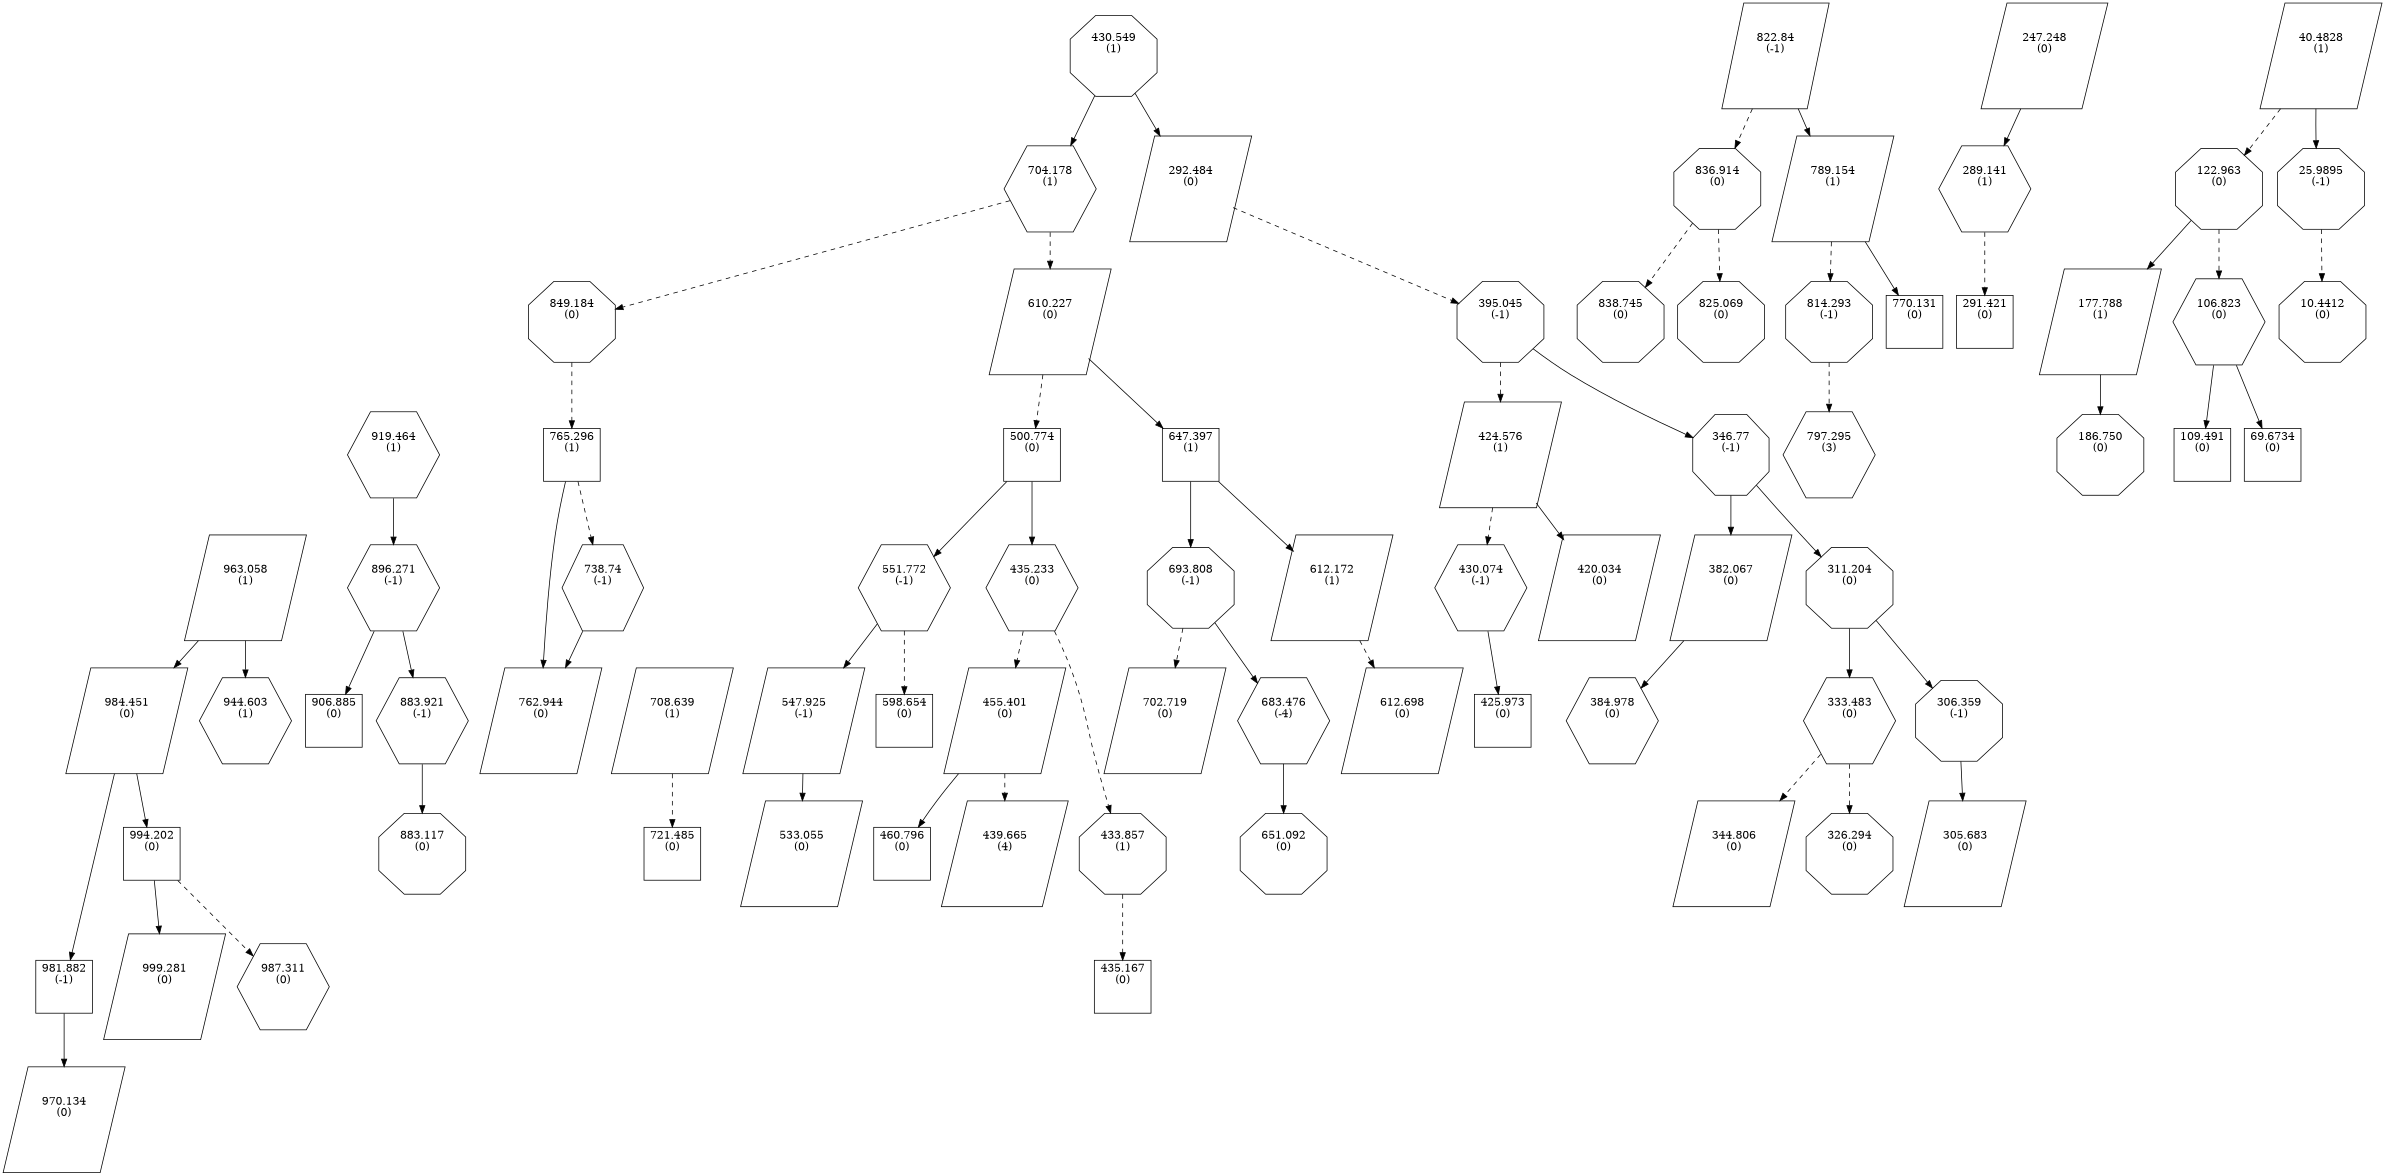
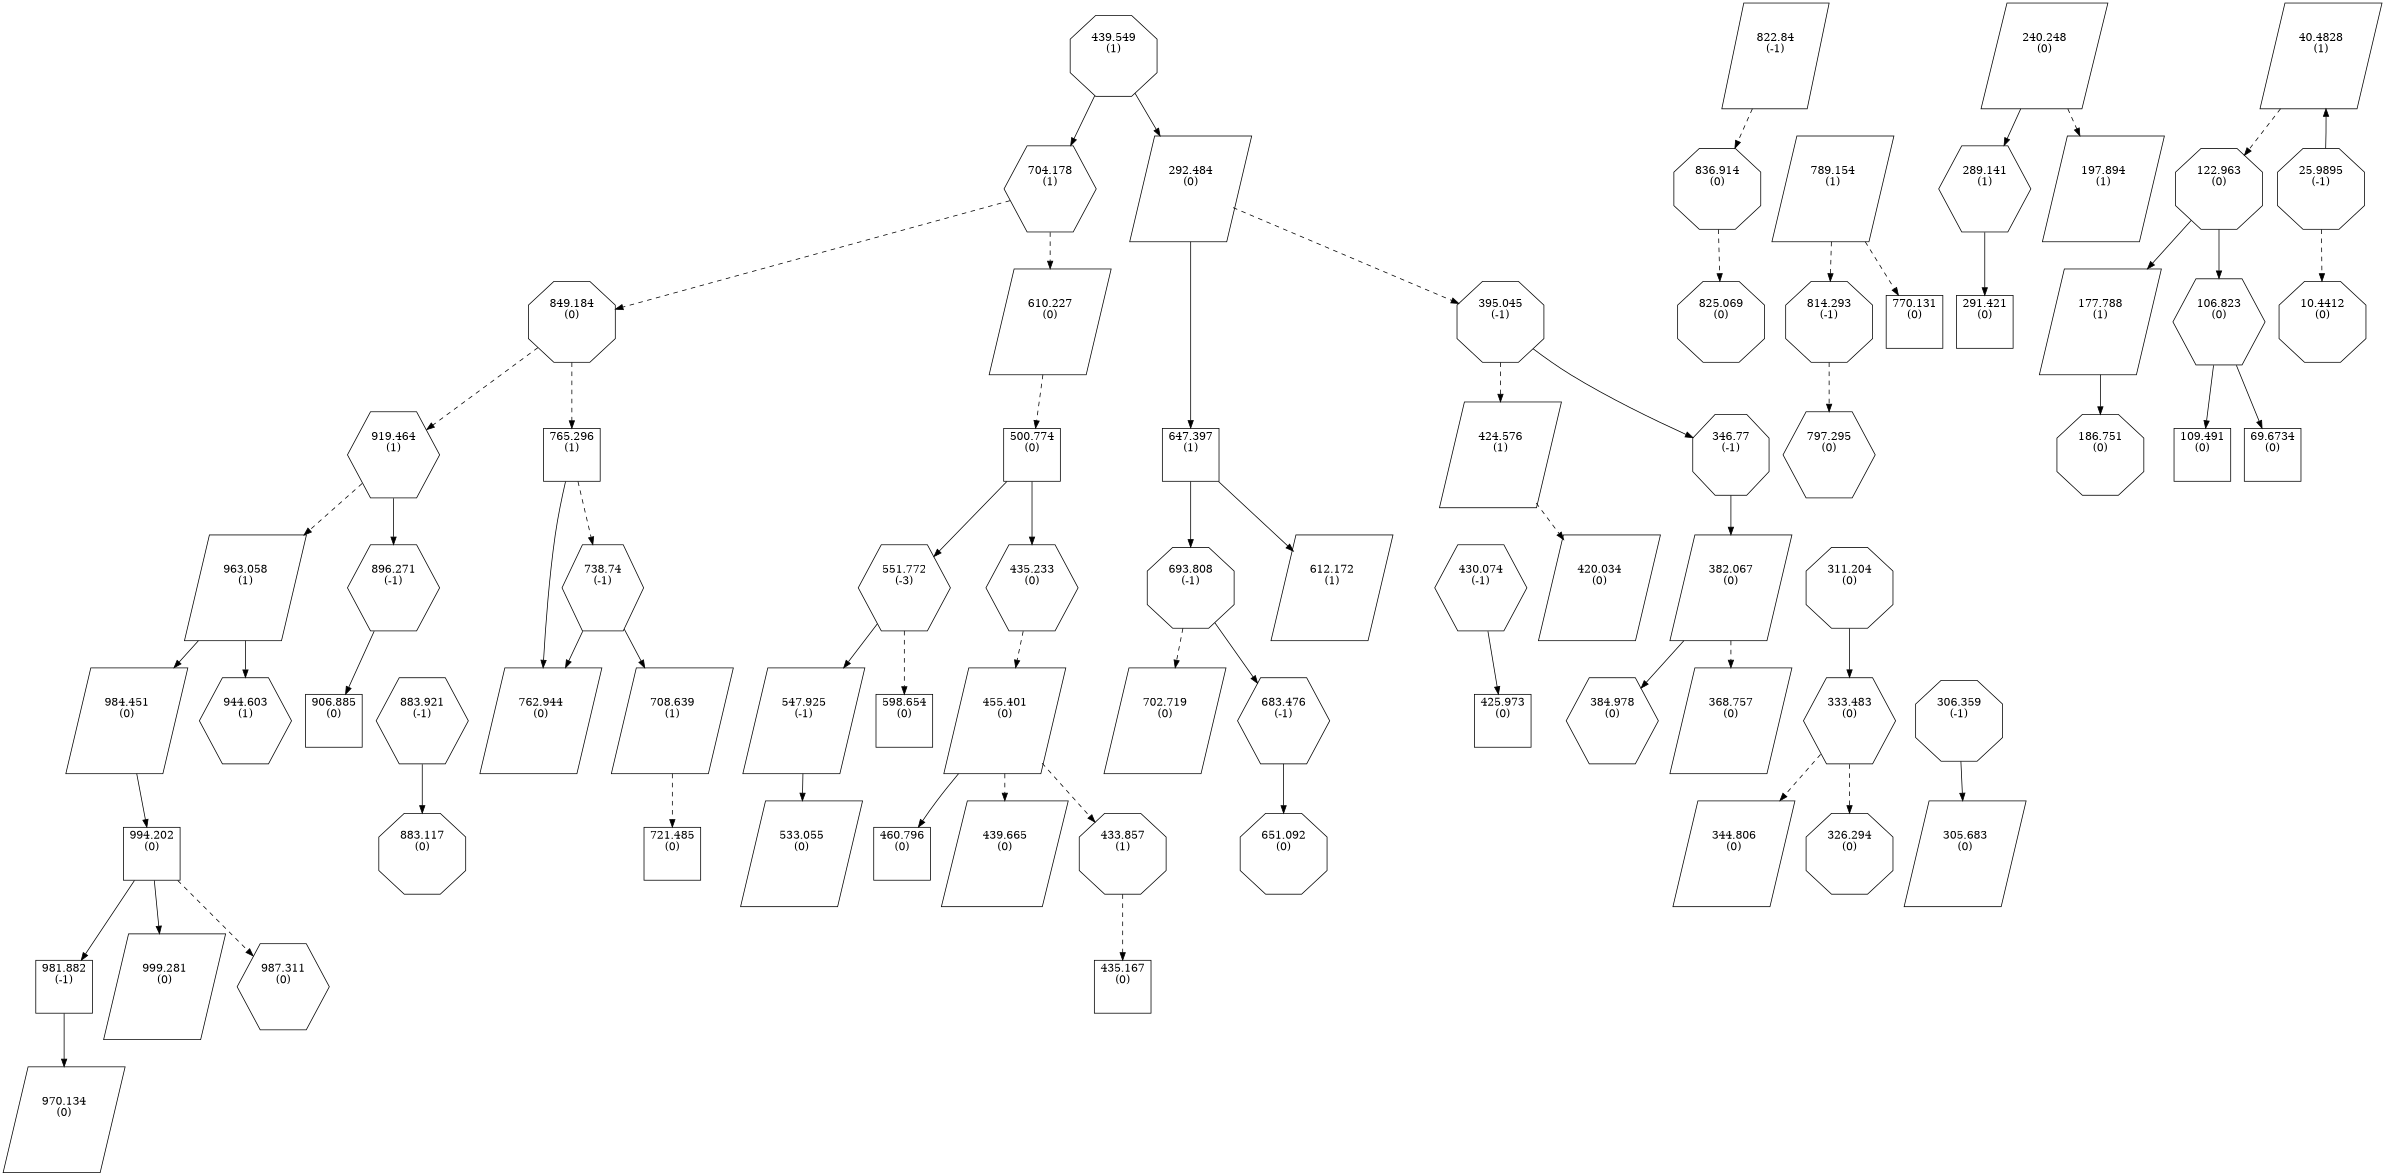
(1114, 56) -> (1114, 56)
(2044, 56) -> (2044, 56)
(1803, 119) -> none
(2316, 125) -> (2326, 132)
none -> (2103, 189)
(2219, 250) -> (2219, 250)
(1985, 260) -> (1985, 260)
(1880, 265) -> (1880, 265)
(1621, 322) -> none
none -> (485, 386)
(1123, 391) -> (1191, 331)
(1829, 455) -> (1829, 455)
(2100, 455) -> (2100, 455)
none -> (336, 507)
(1548, 518) -> (1548, 518)
(1786, 518) -> none
(1490, 522) -> none
(904, 588) -> (904, 588)
none -> (633, 645)
(407, 651) -> none
(1902, 651) -> none
(1086, 717) -> (1066, 790)
(1284, 721) -> (1284, 721)
(1402, 721) -> none
none -> (1731, 721)
(1005, 854) -> (1005, 854)
(93, 863) -> (110, 917)
